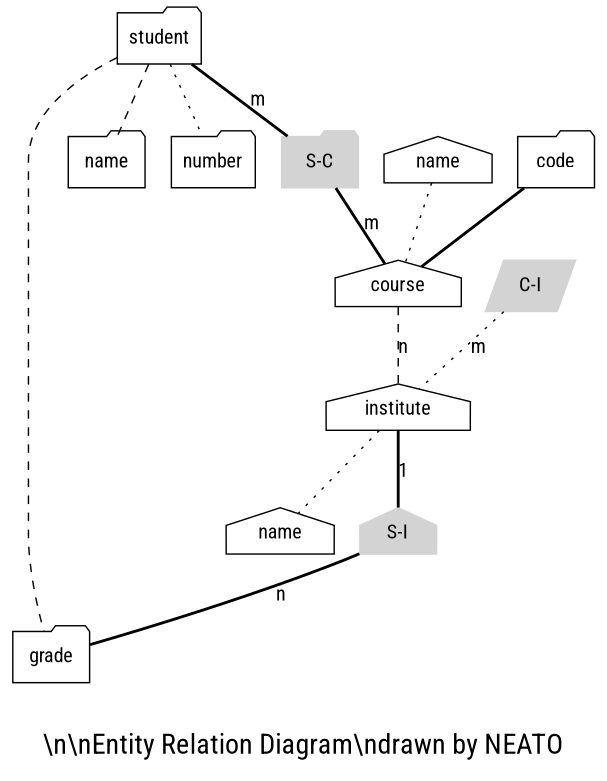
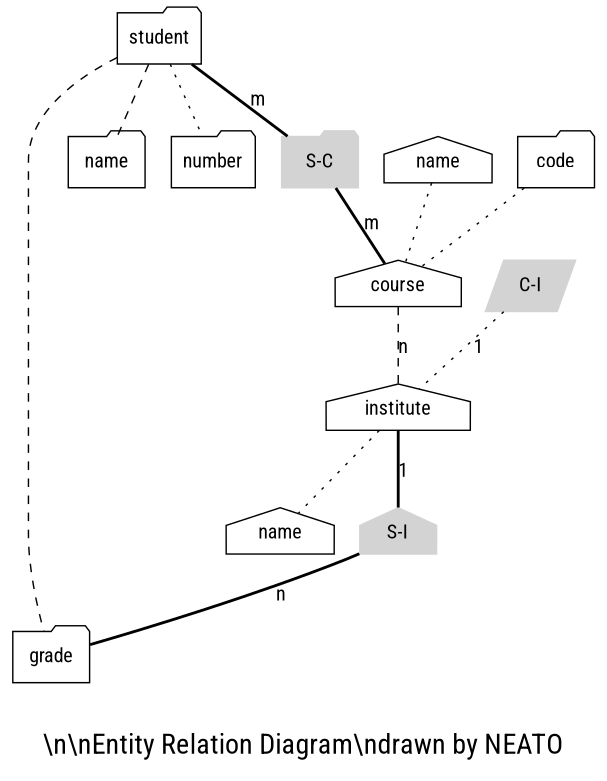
(473, 227) -> (473, 227)
(479, 348) -> (479, 348)
